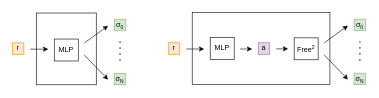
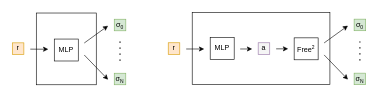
(264, 48) -> (264, 48)
